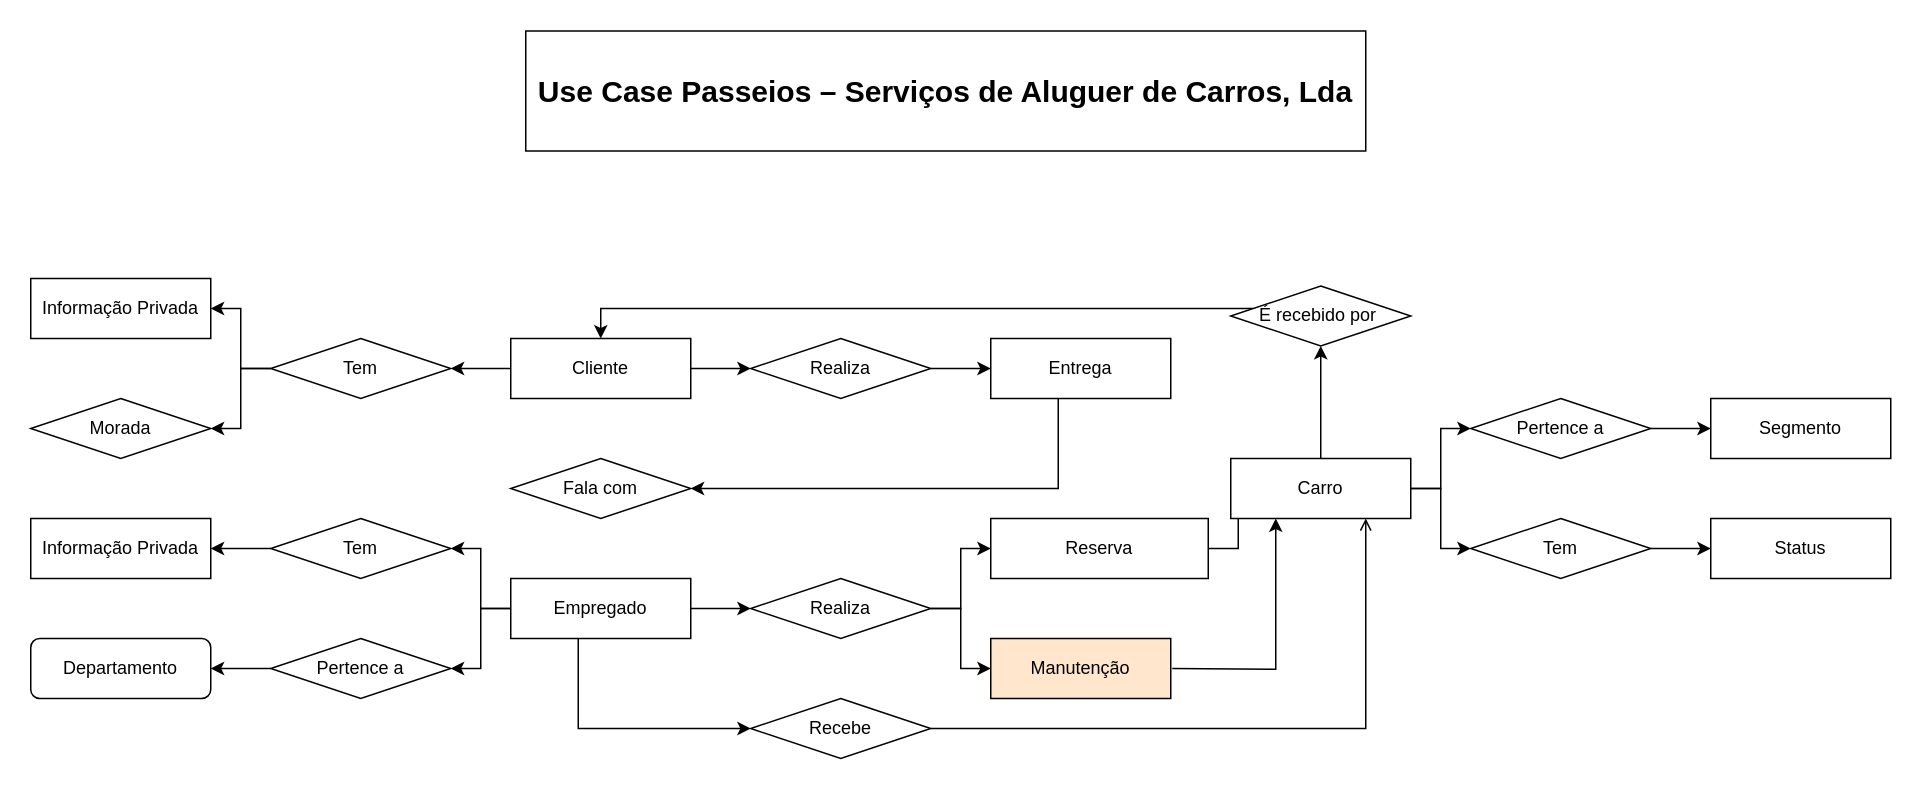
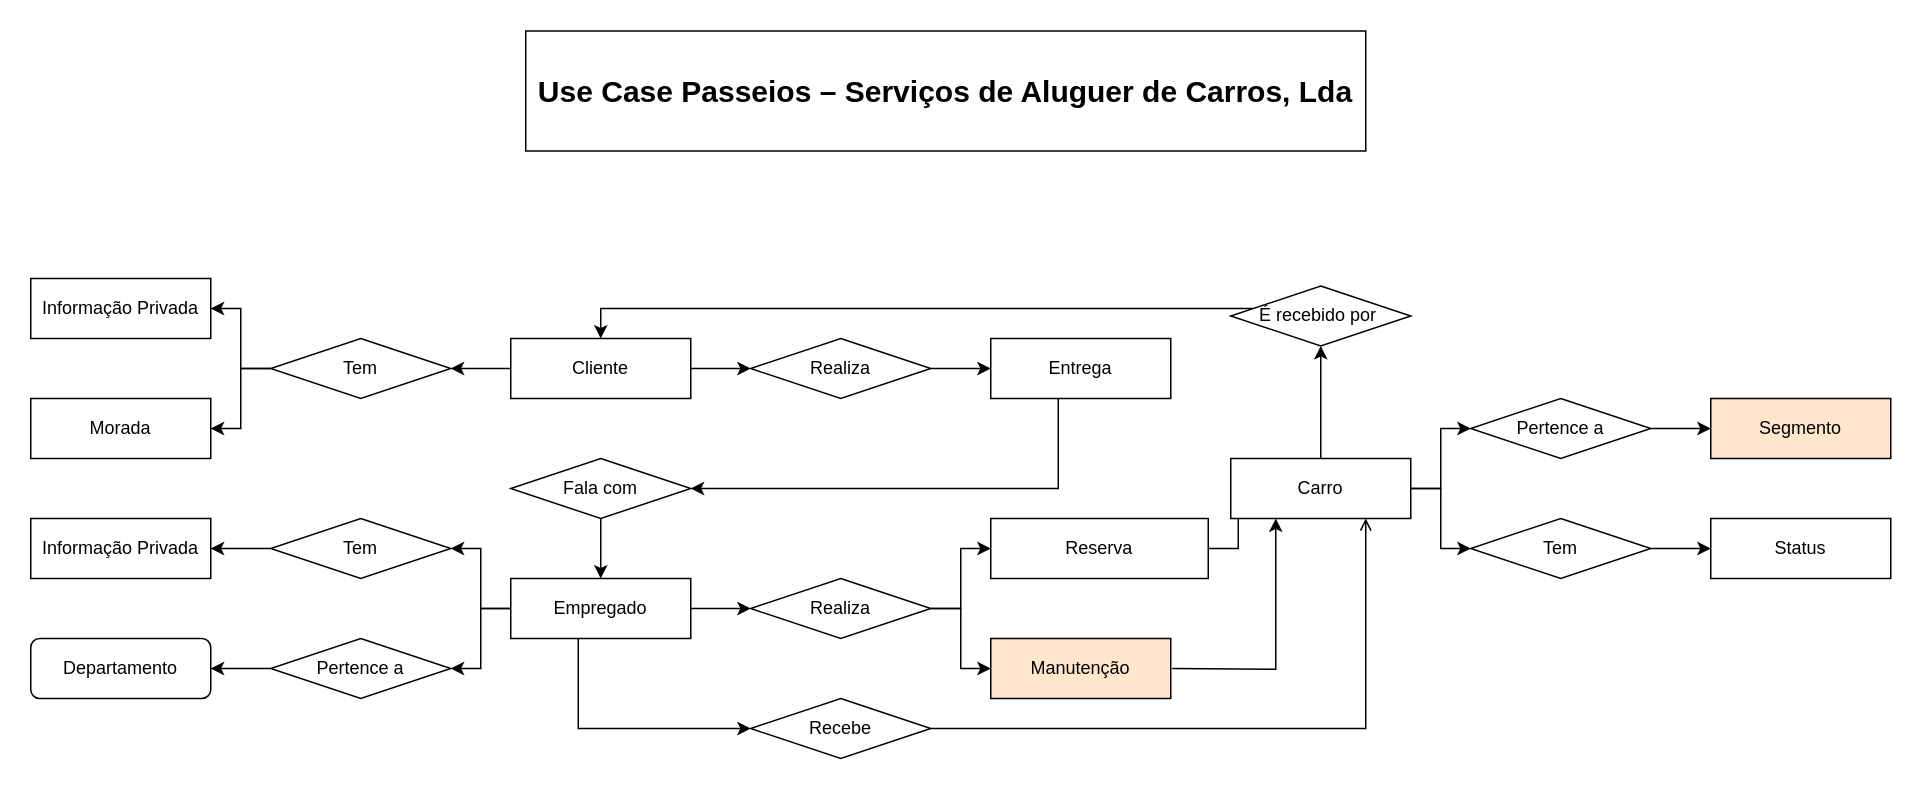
(121, 428) -> (121, 428)
(1801, 428) -> (1801, 428)
none -> (601, 543)
